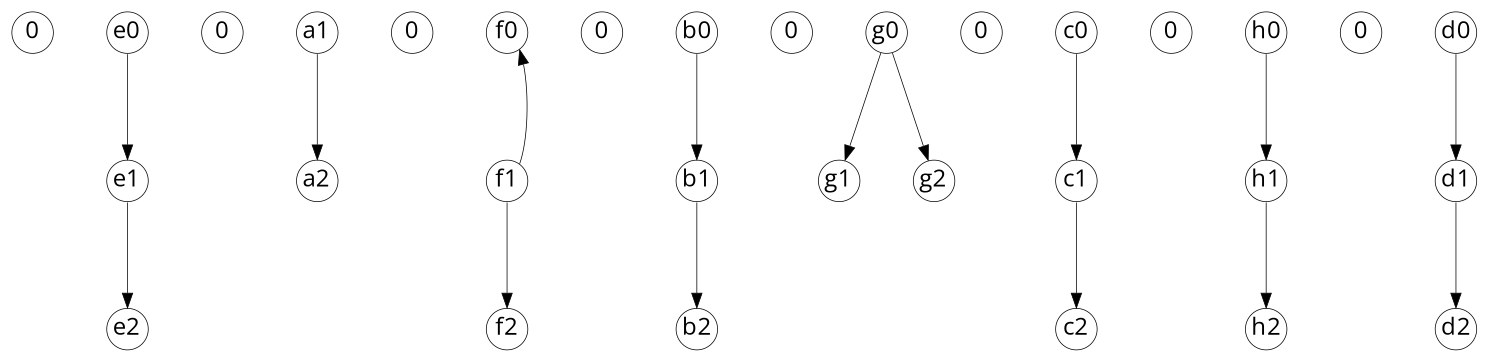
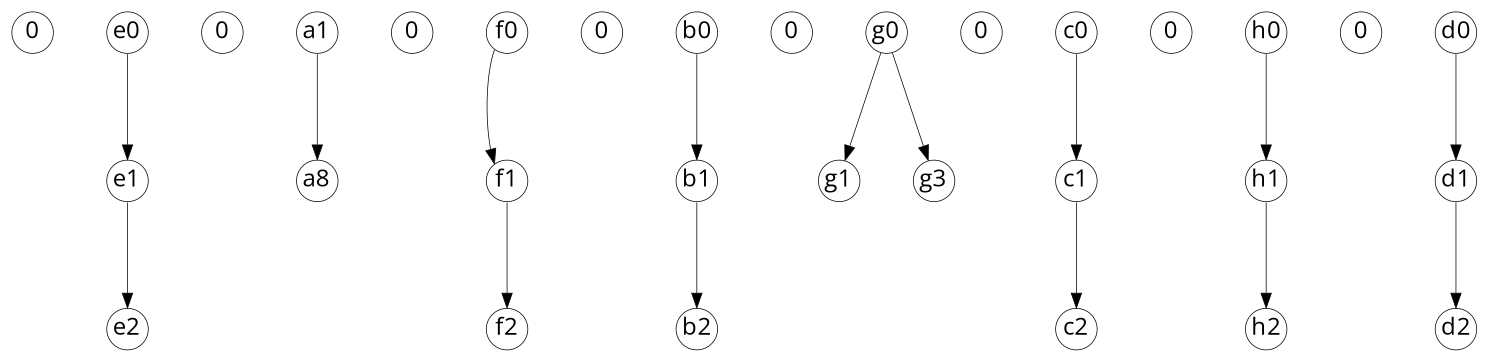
(527, 114) -> (487, 99)
(317, 181) -> (317, 181)
(934, 181) -> (934, 181)
